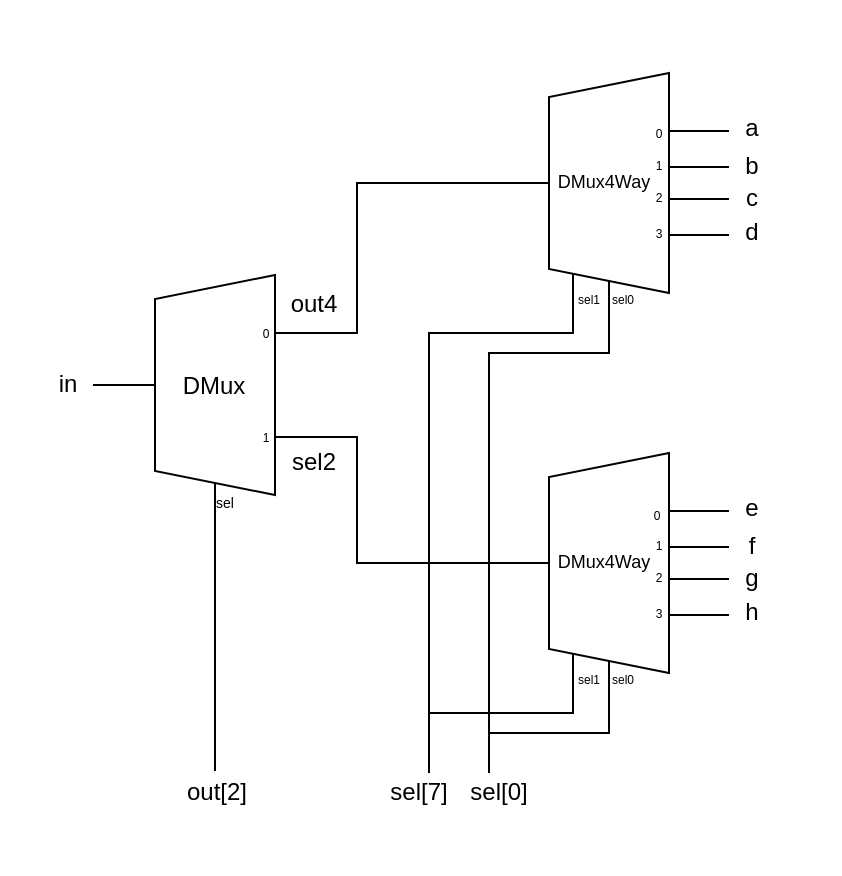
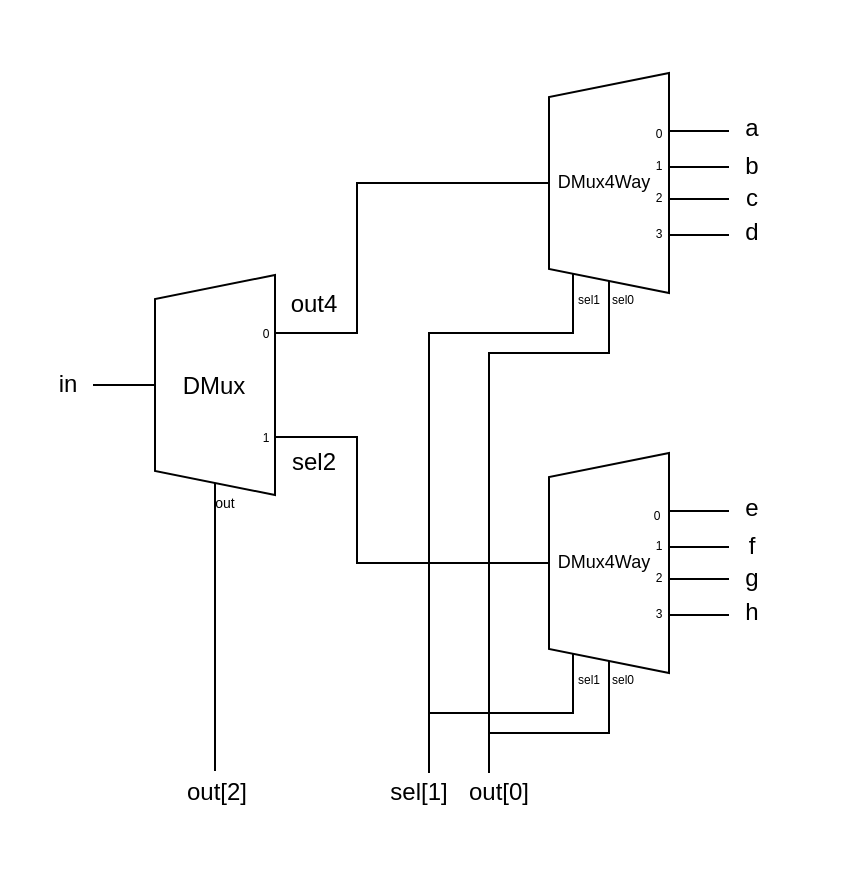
(226, 505) -> (226, 505)
(420, 793) -> (420, 793)
(500, 793) -> (500, 793)
